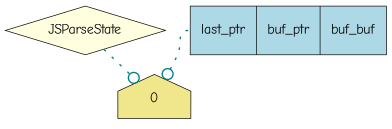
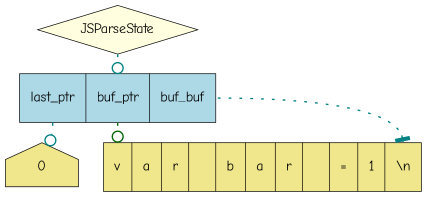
(117, 62) -> (118, 58)
none -> (262, 167)
